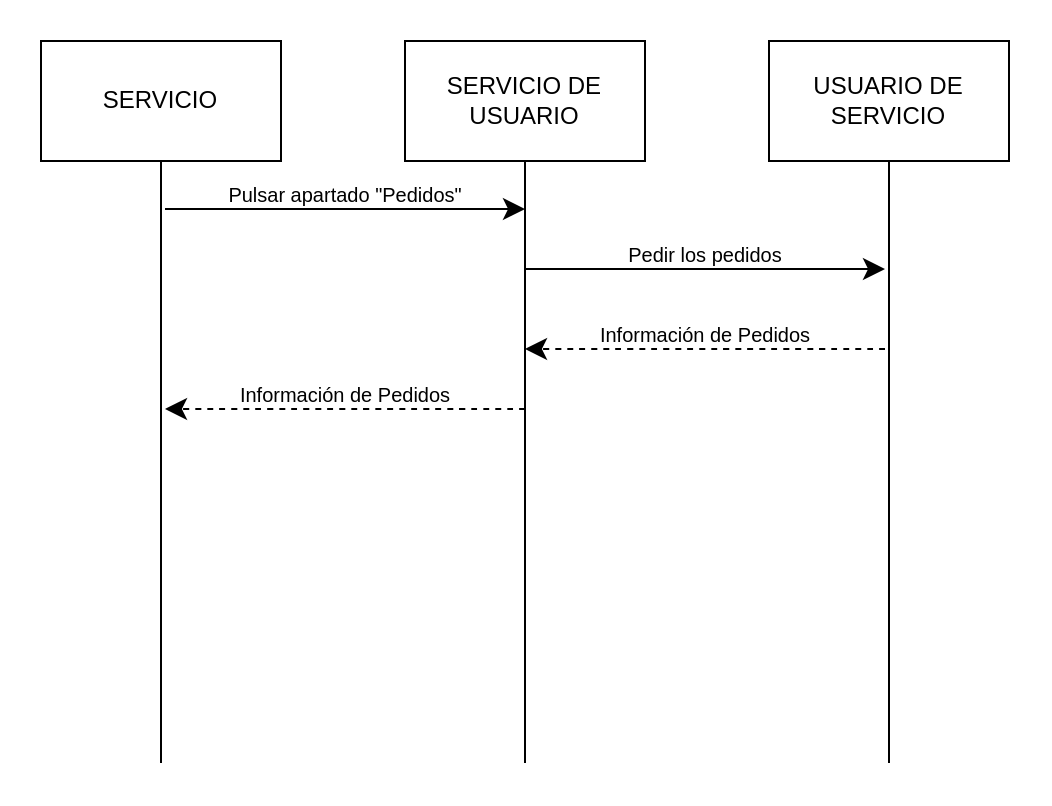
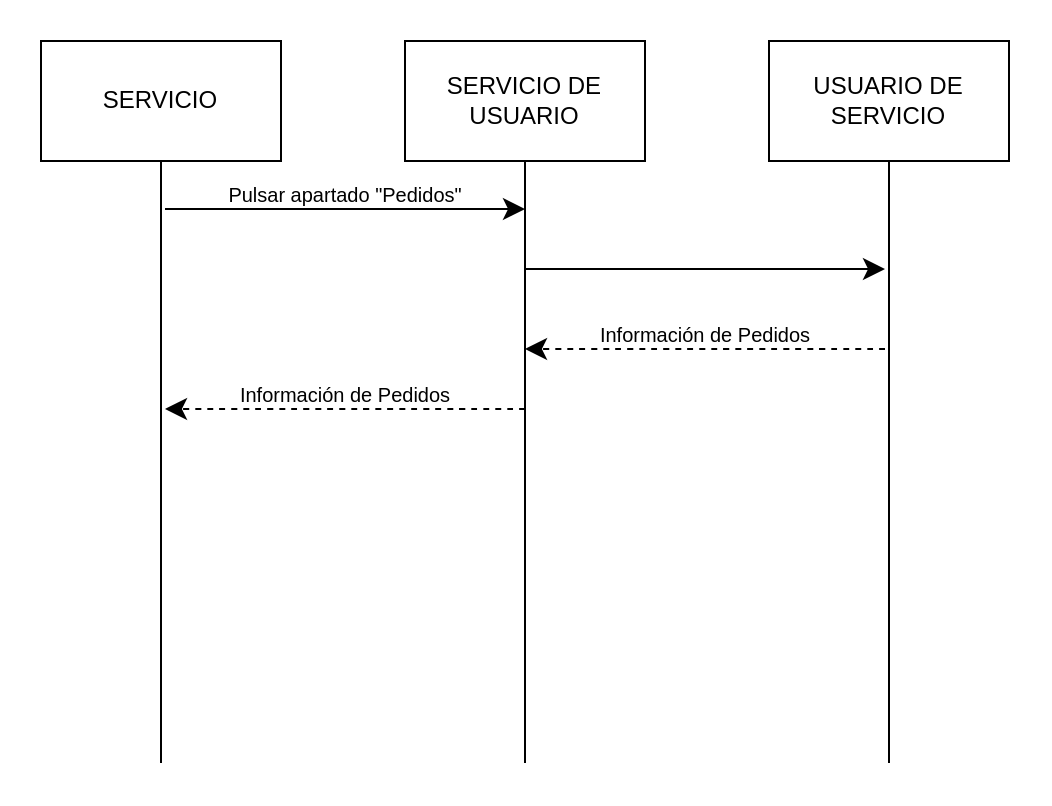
(705, 251) -> none
